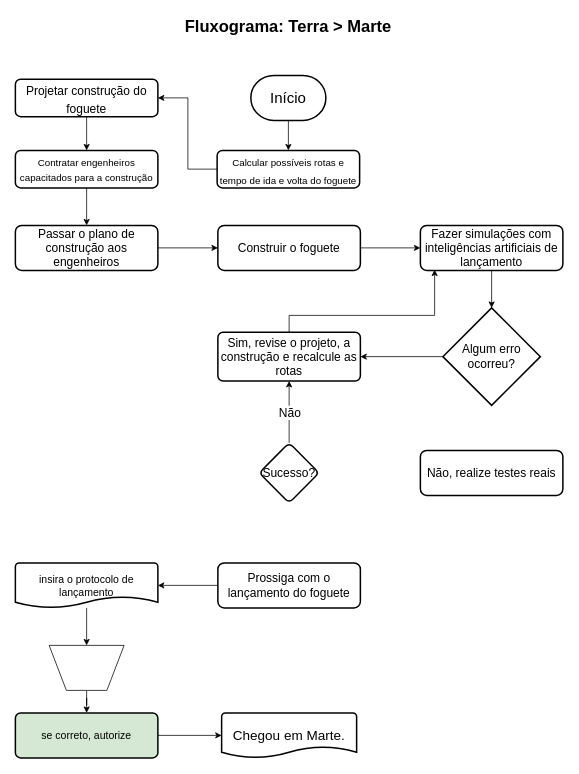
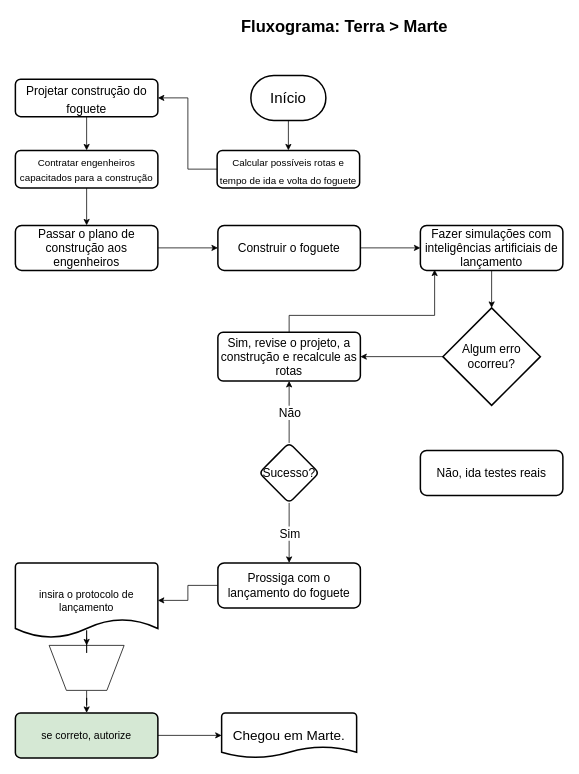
(288, 27) -> (345, 27)
(492, 473) -> (492, 473)
none -> (289, 533)
(87, 585) -> (87, 600)
